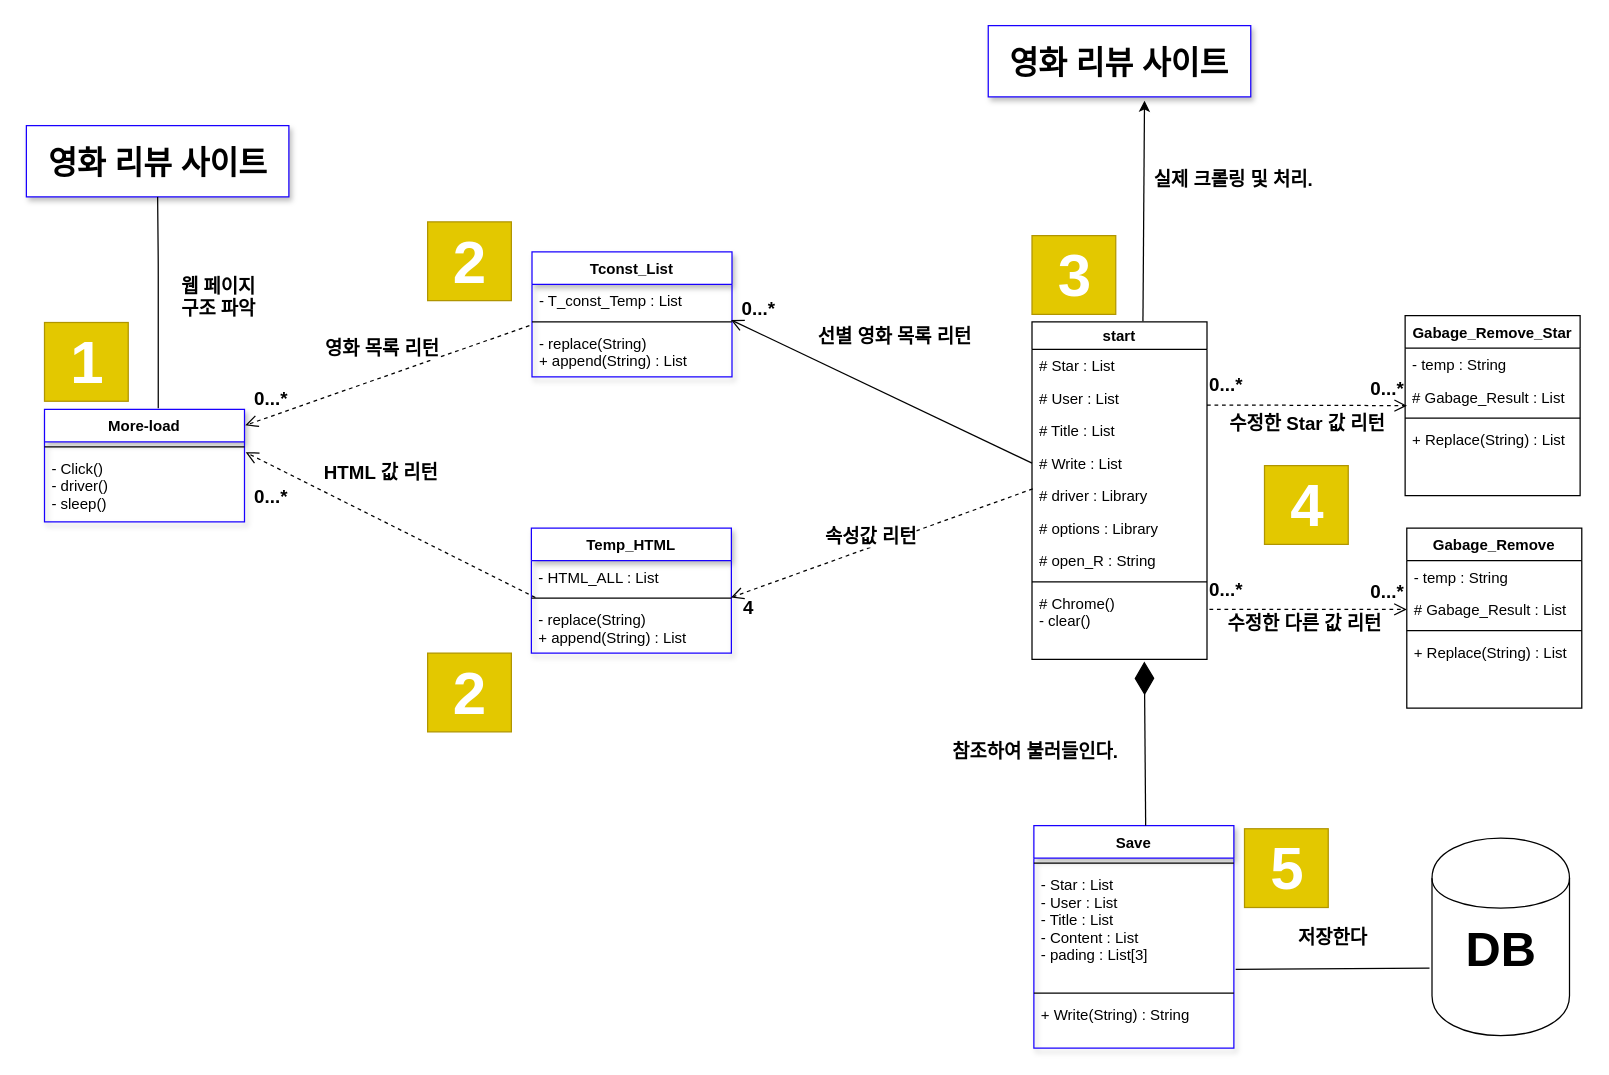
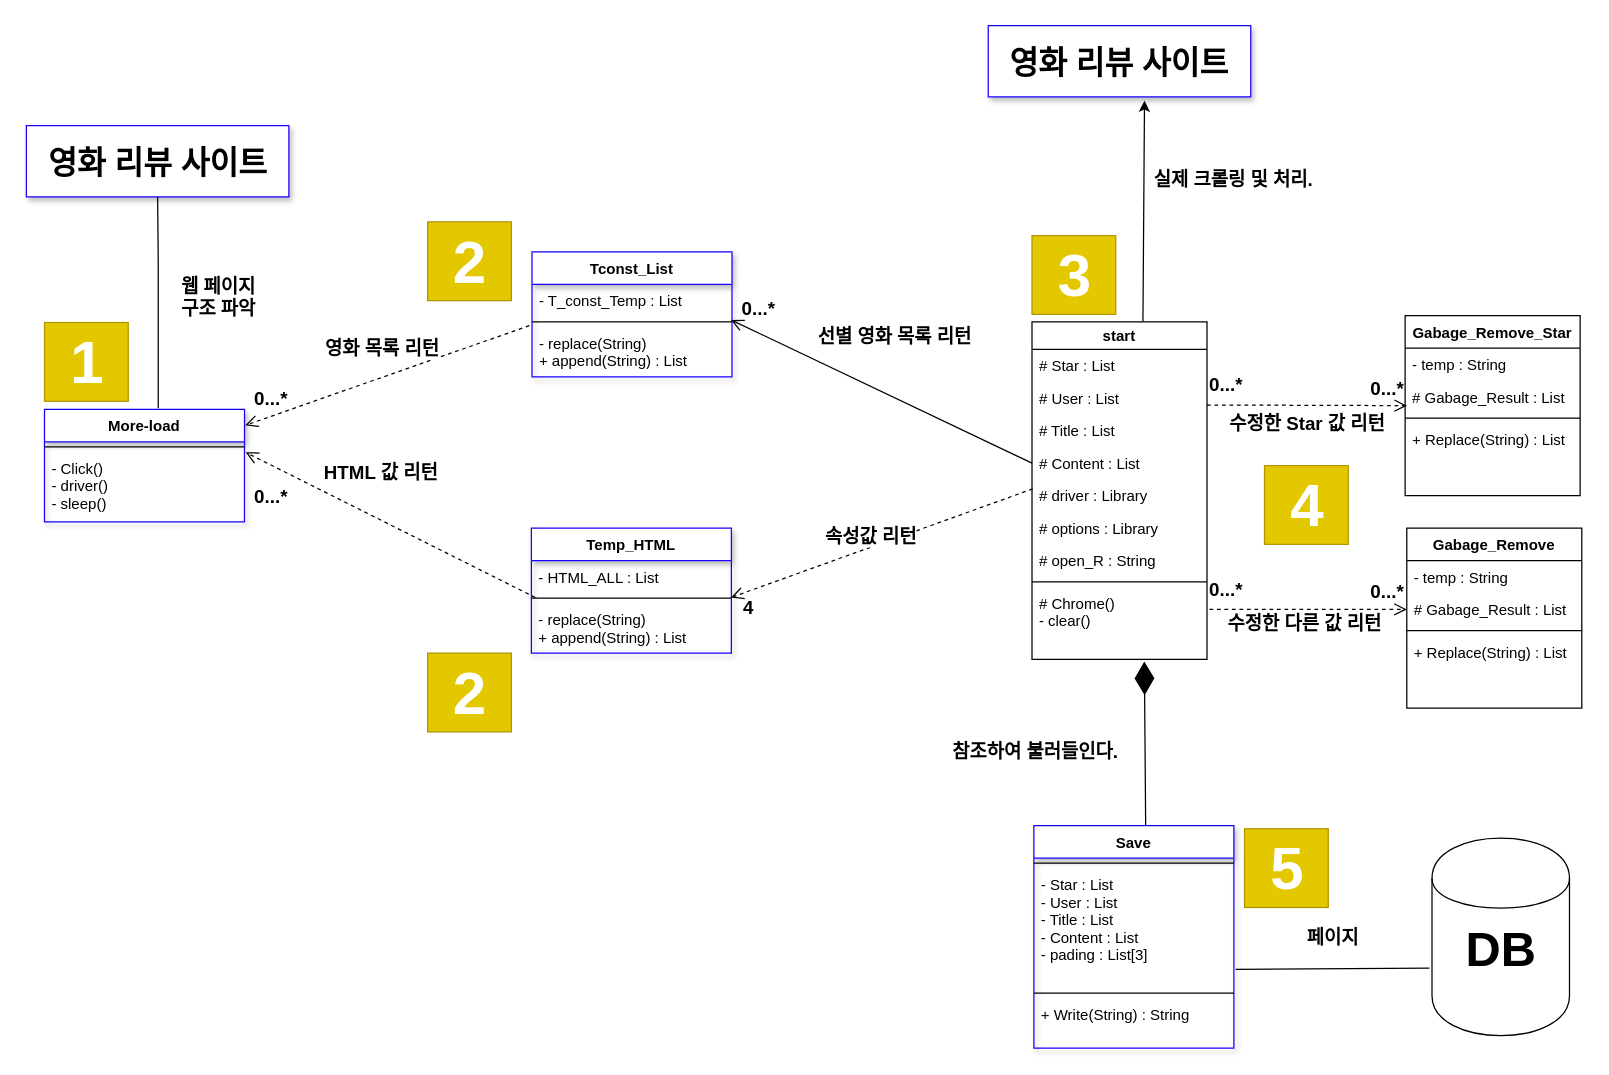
(1086, 464) -> (1096, 464)
(1333, 937) -> (1333, 937)
